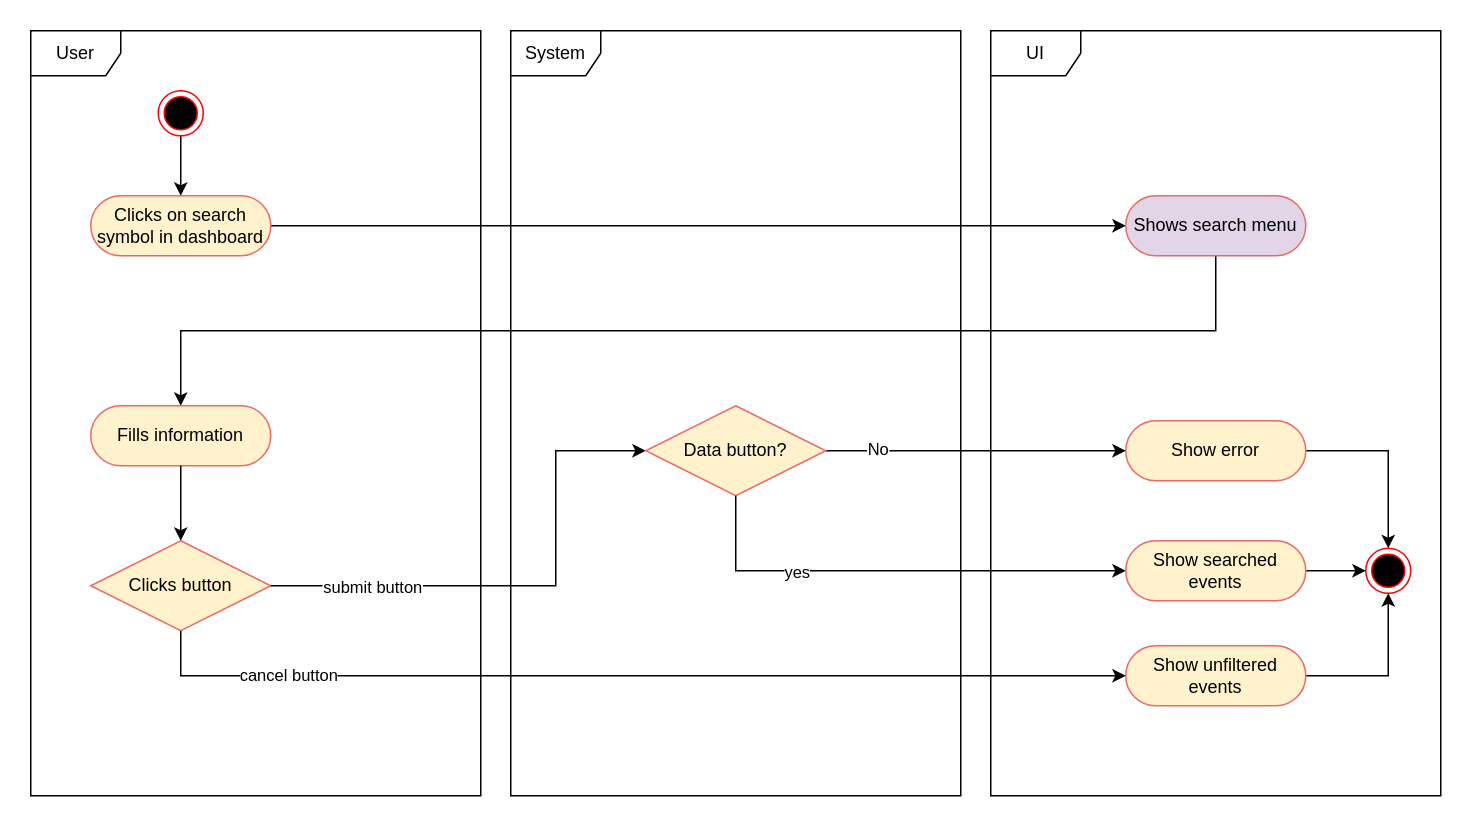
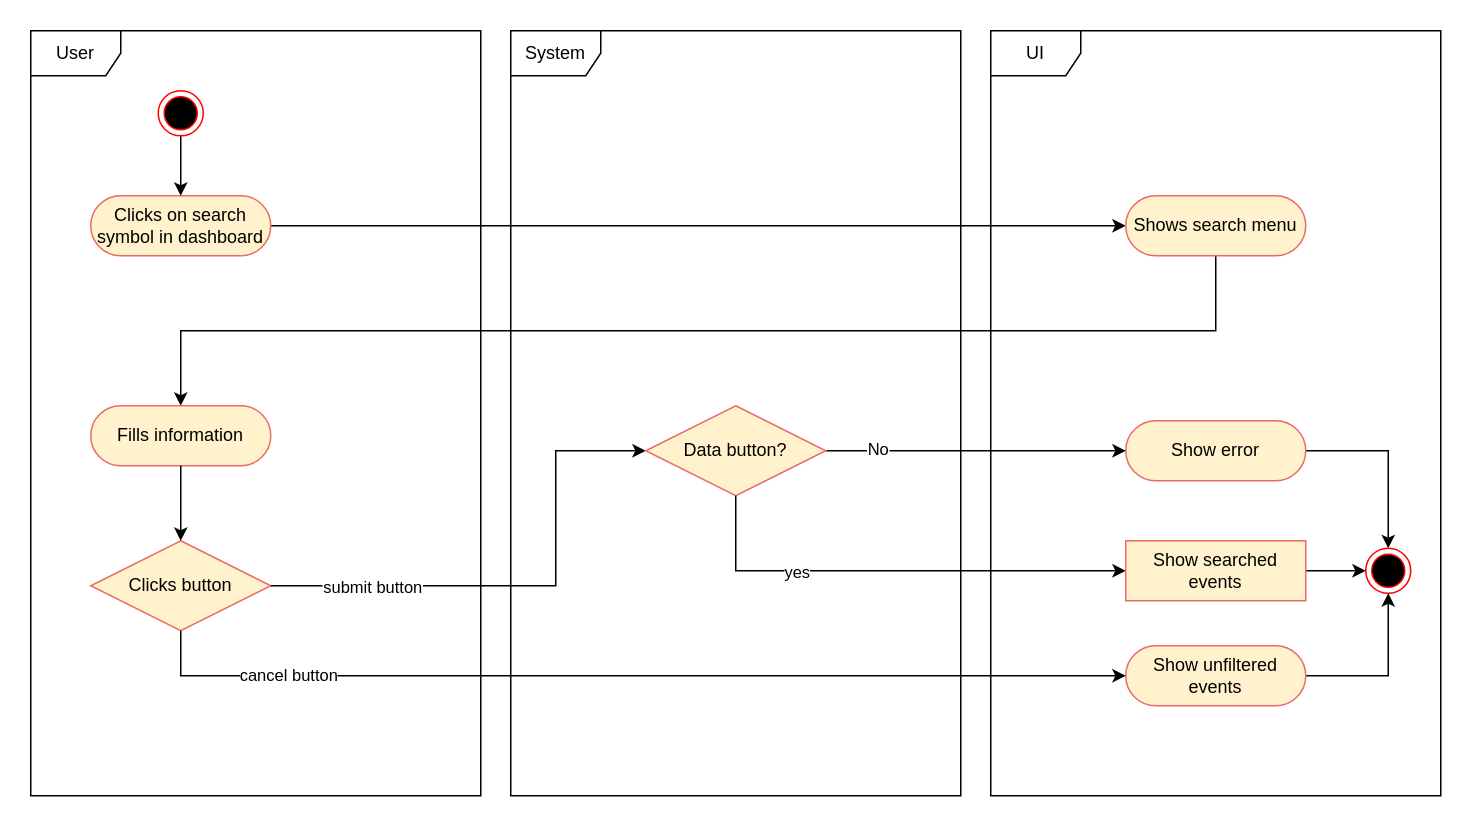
(1216, 226) -> (1216, 226)
(1216, 571) -> (1216, 571)
